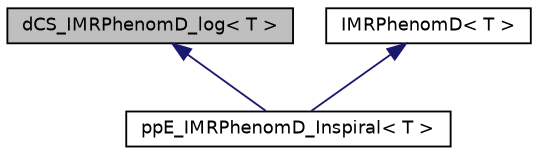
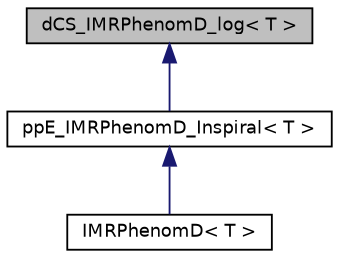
(351, 83) -> (170, 190)
